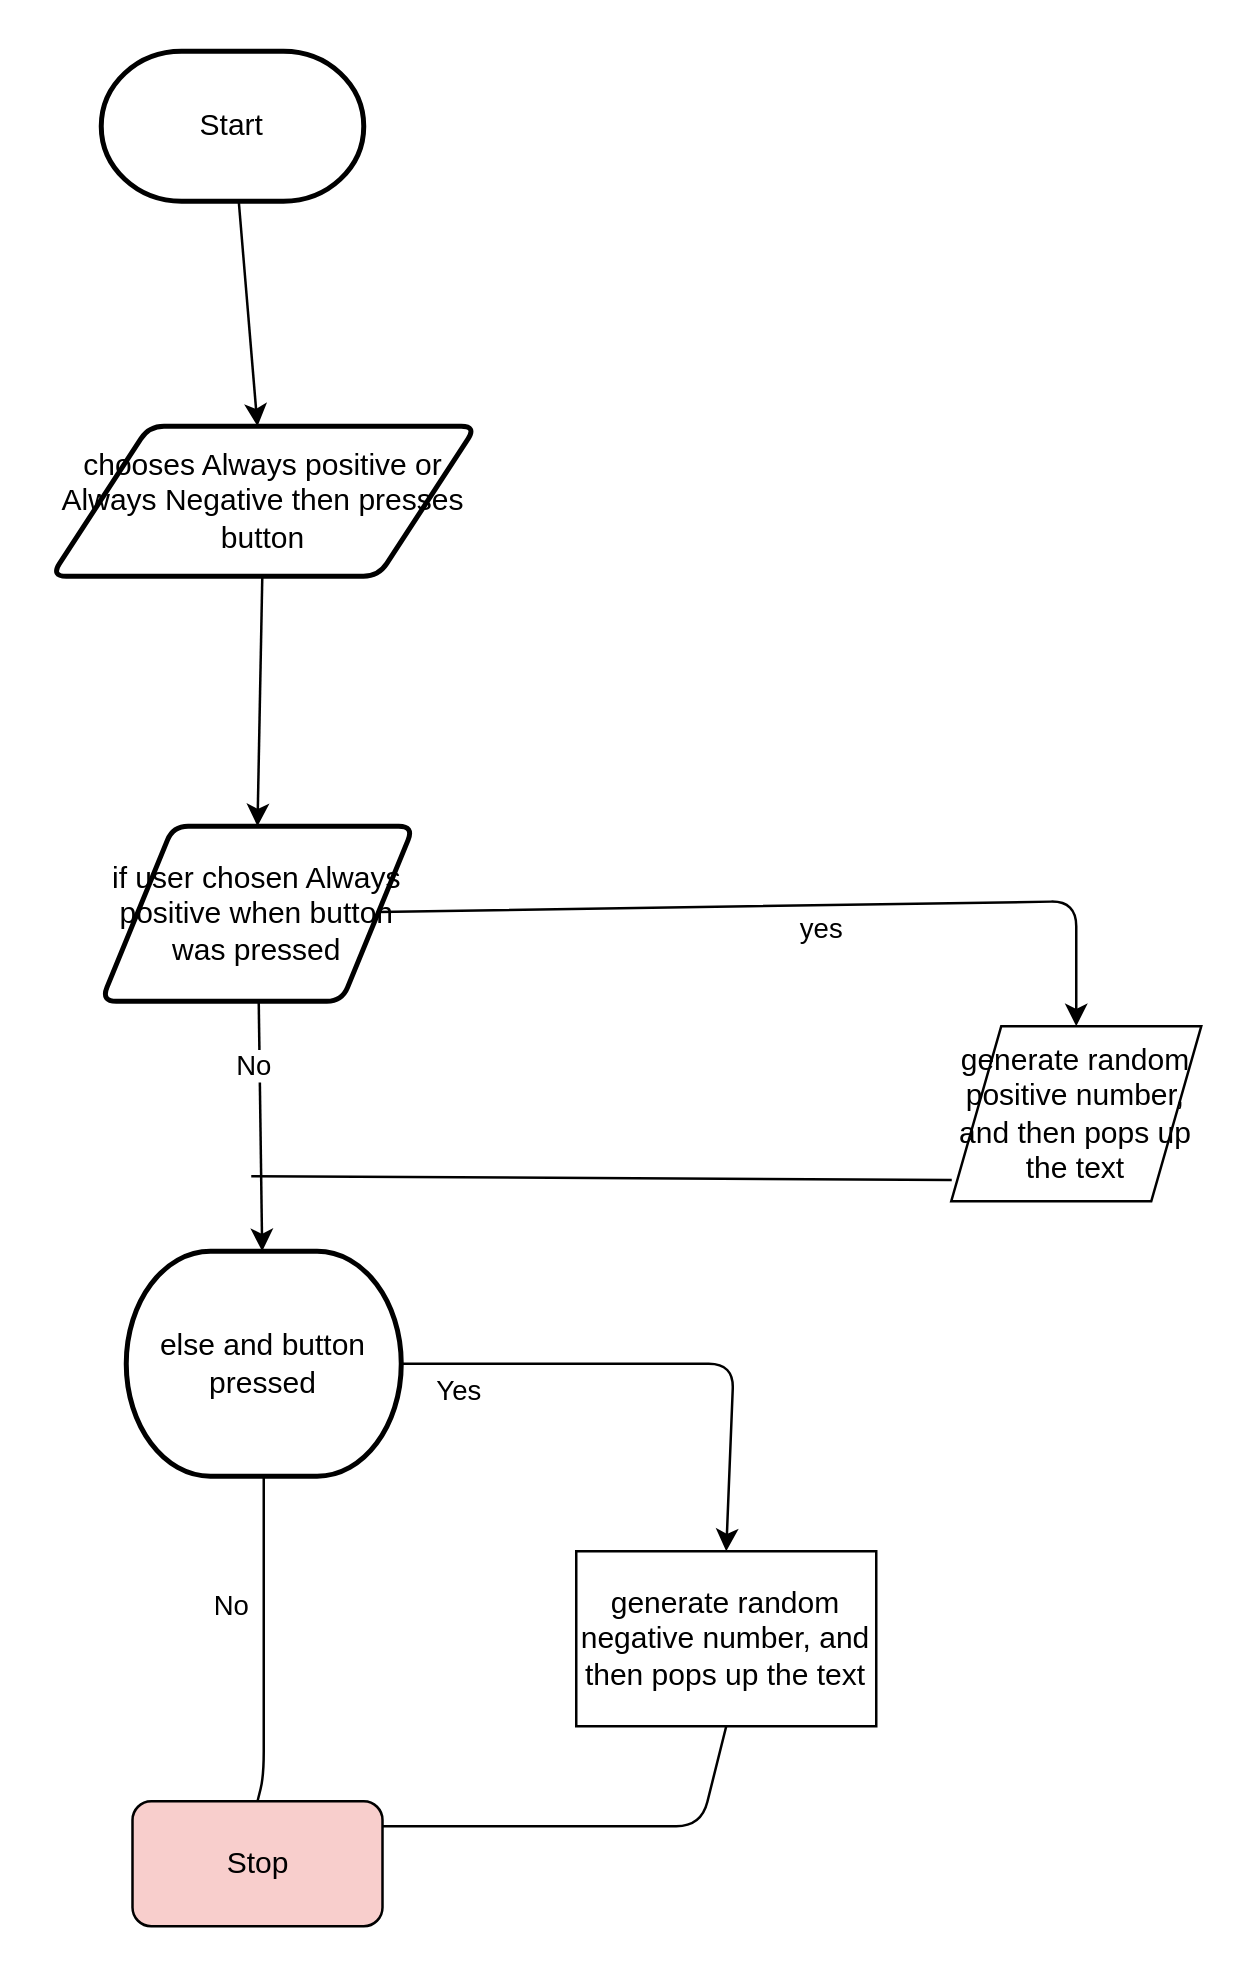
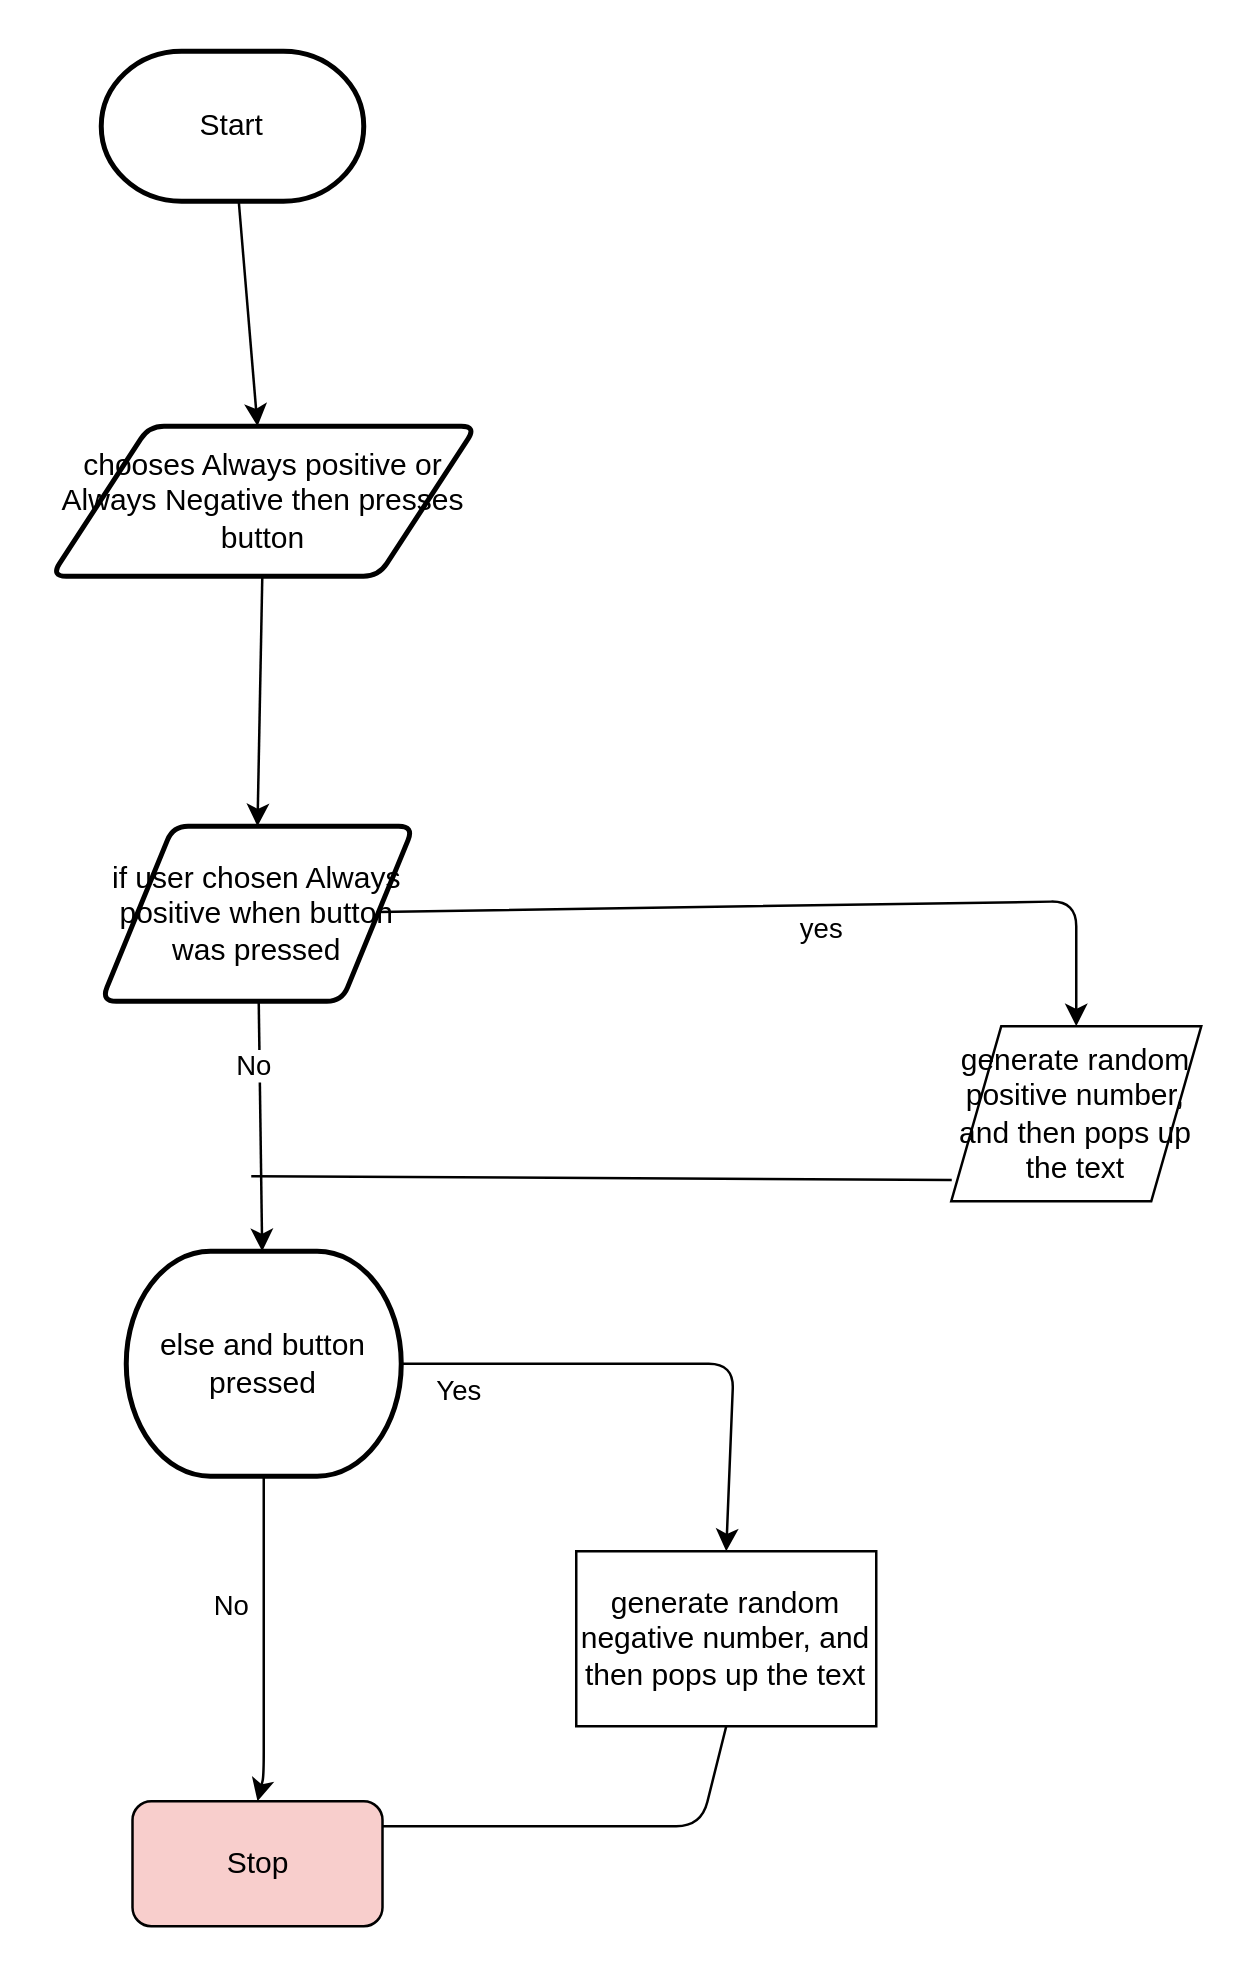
(261, 1787) -> (263, 1780)
